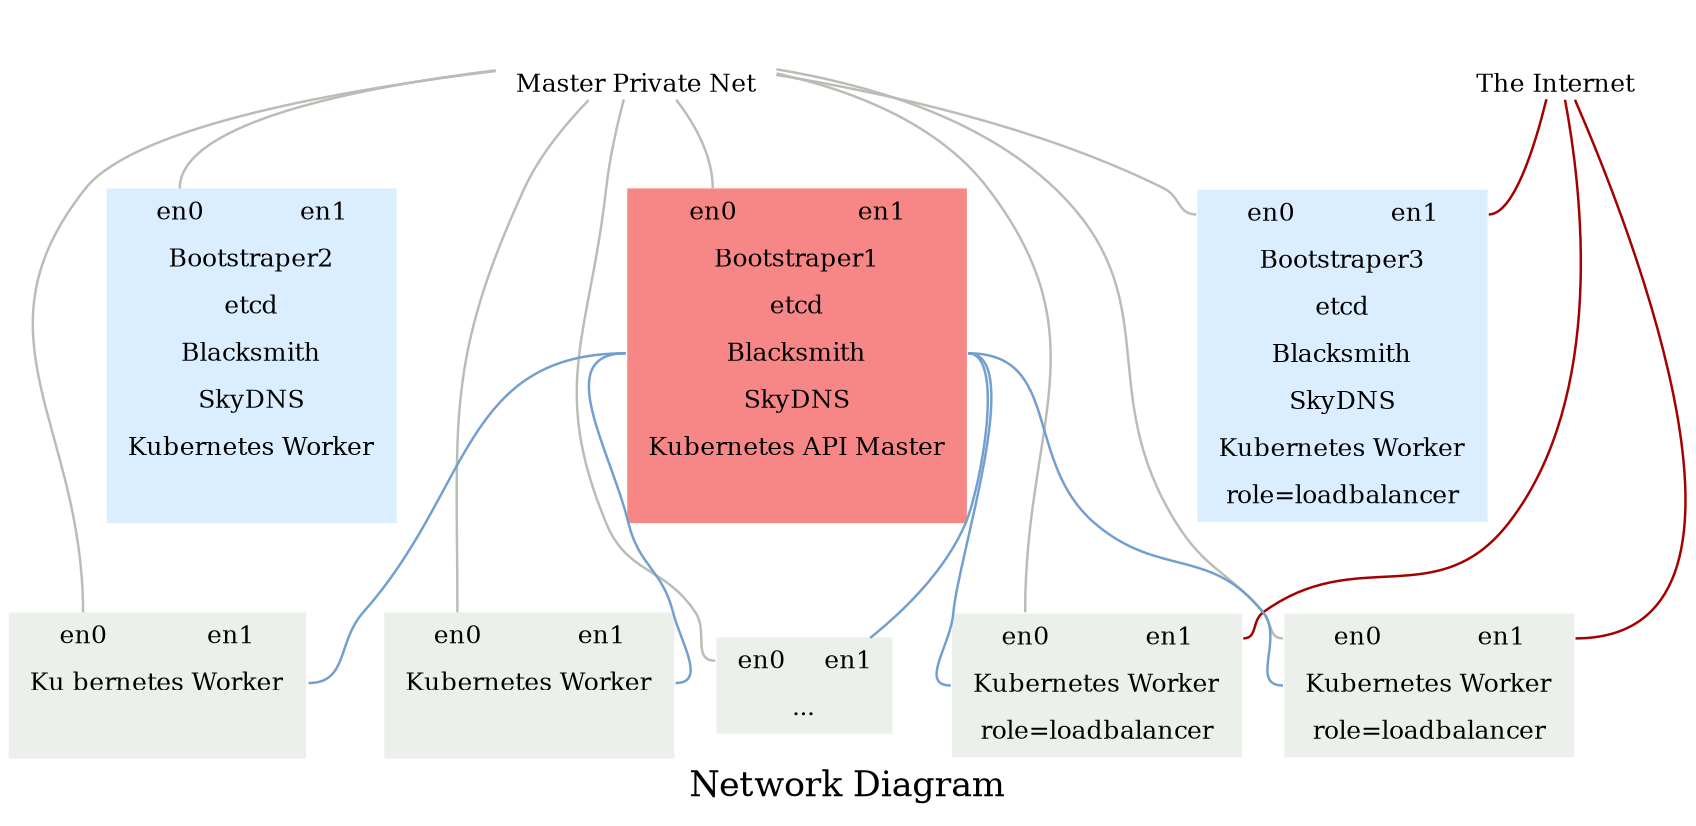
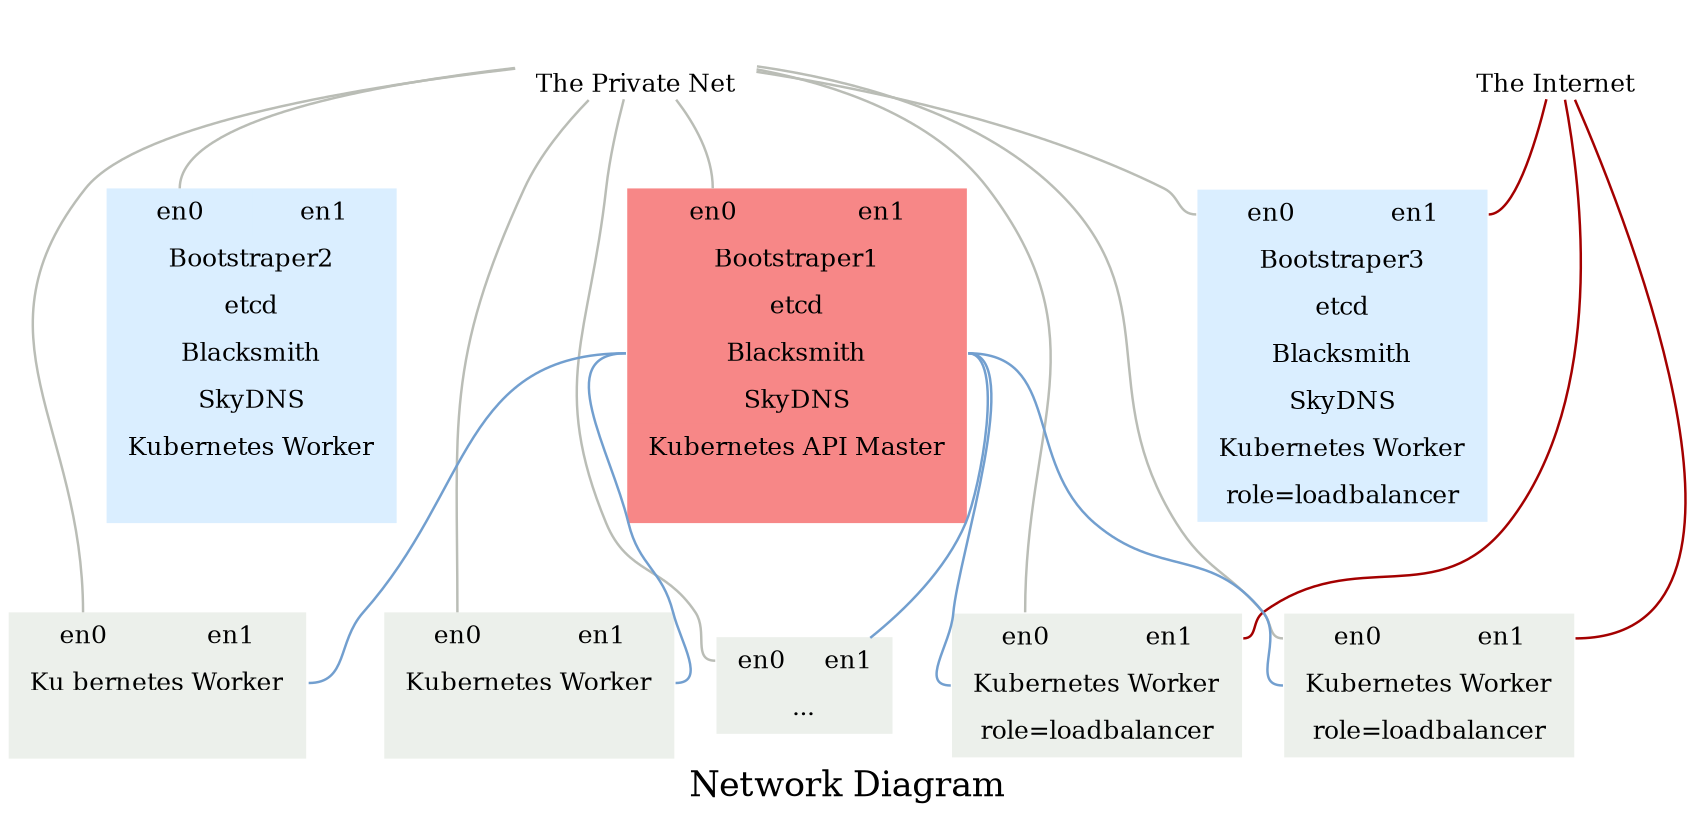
(636, 55) -> (636, 55)
